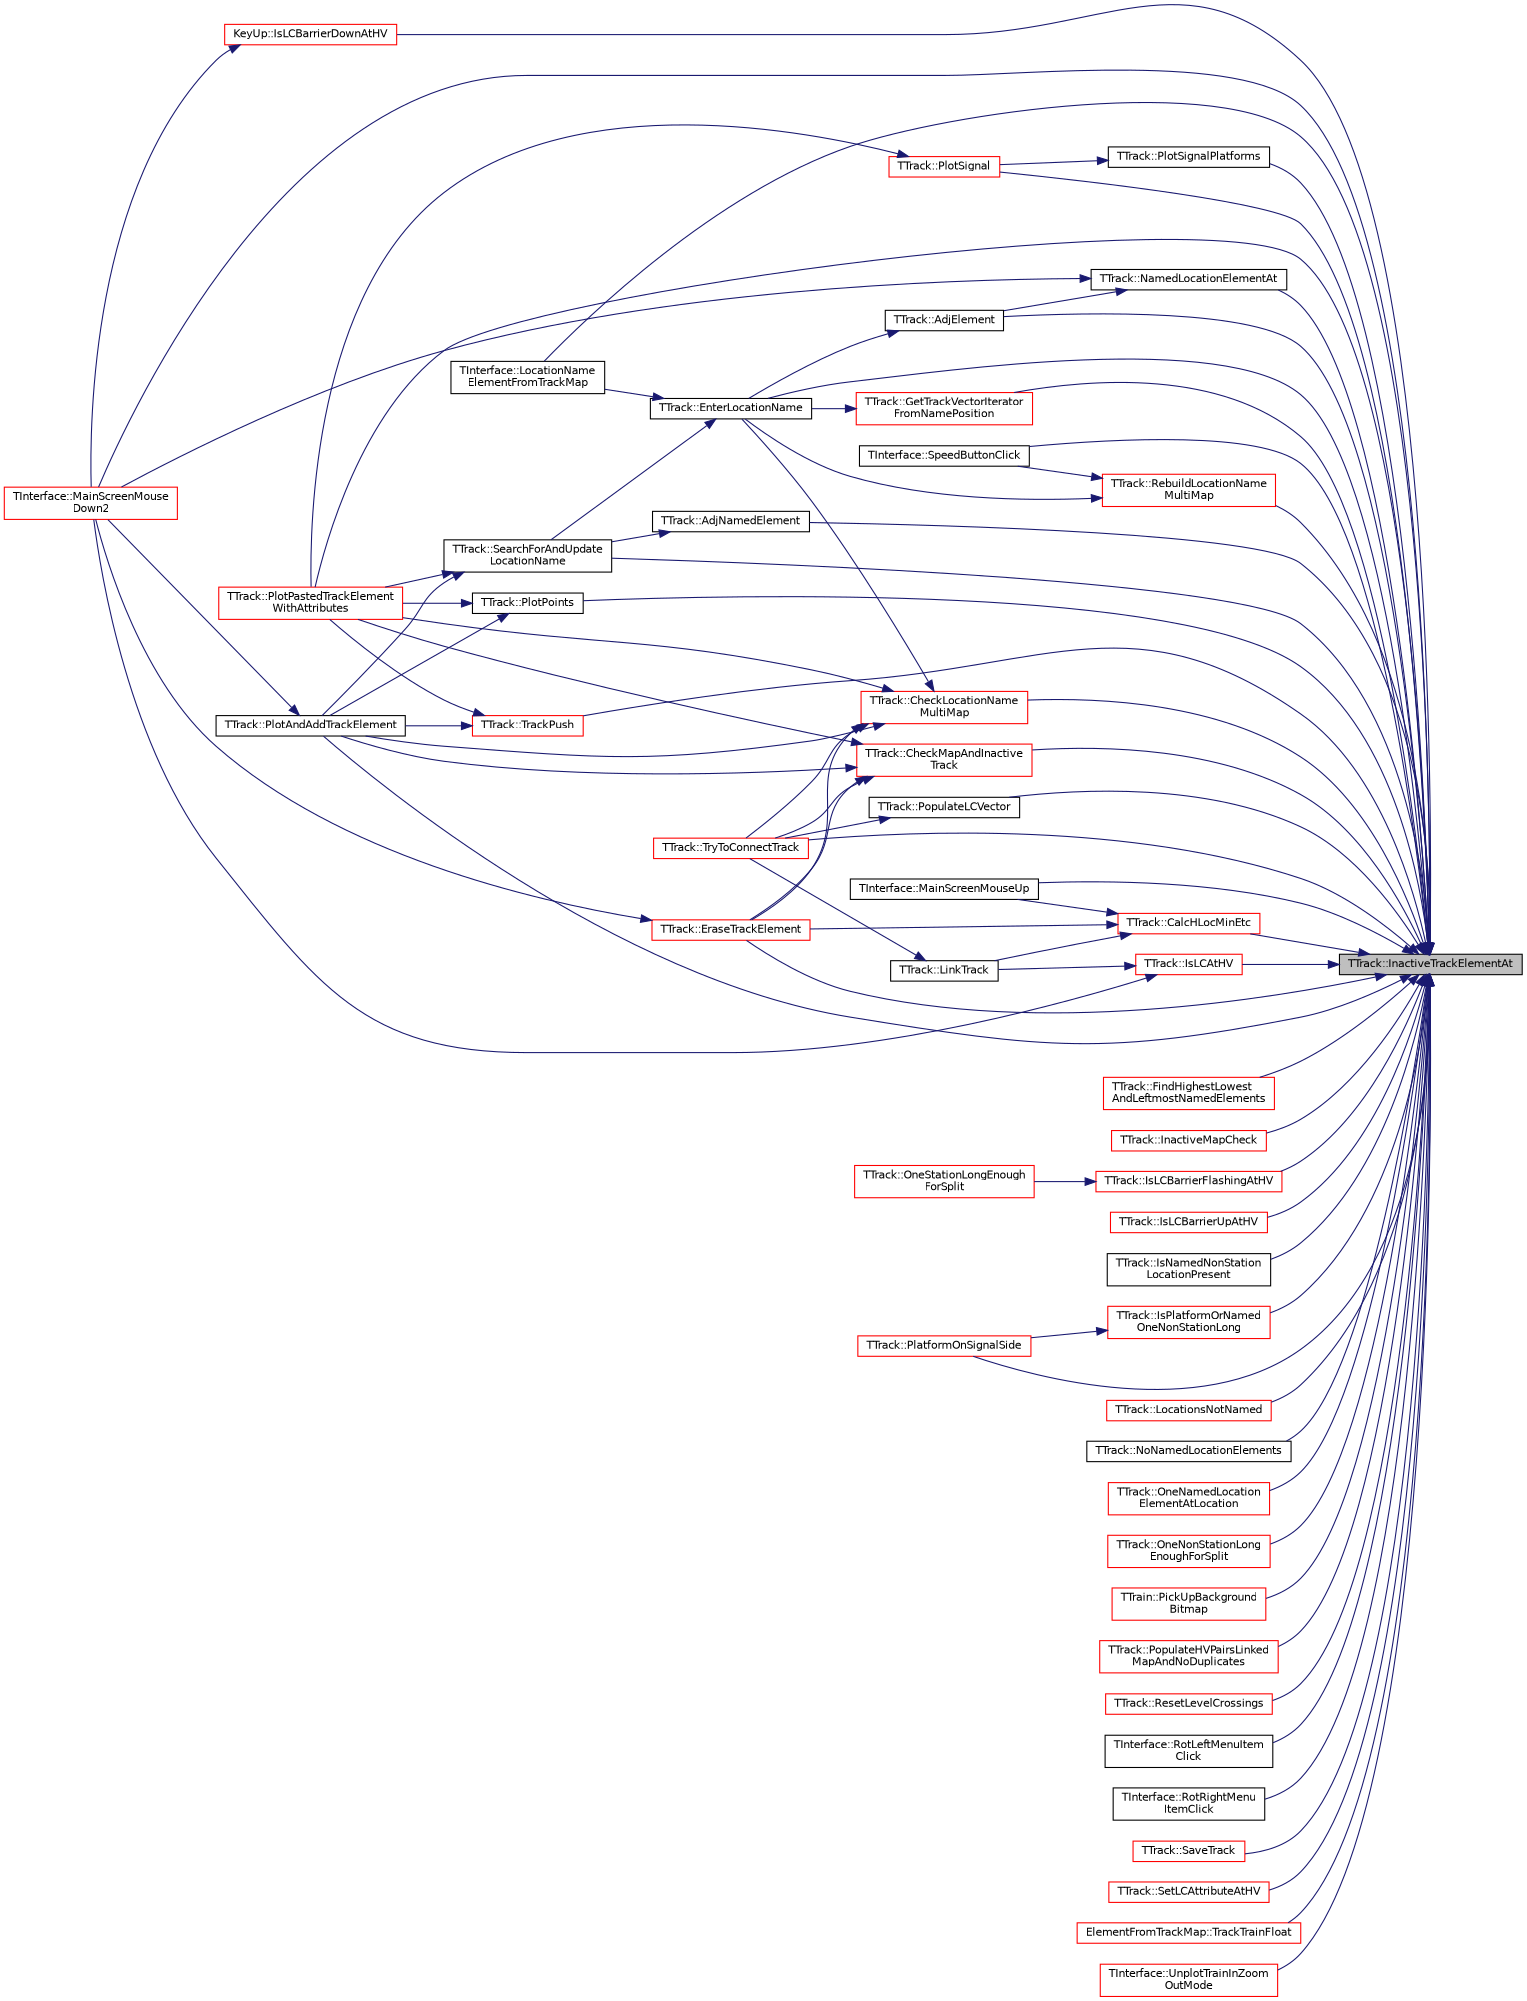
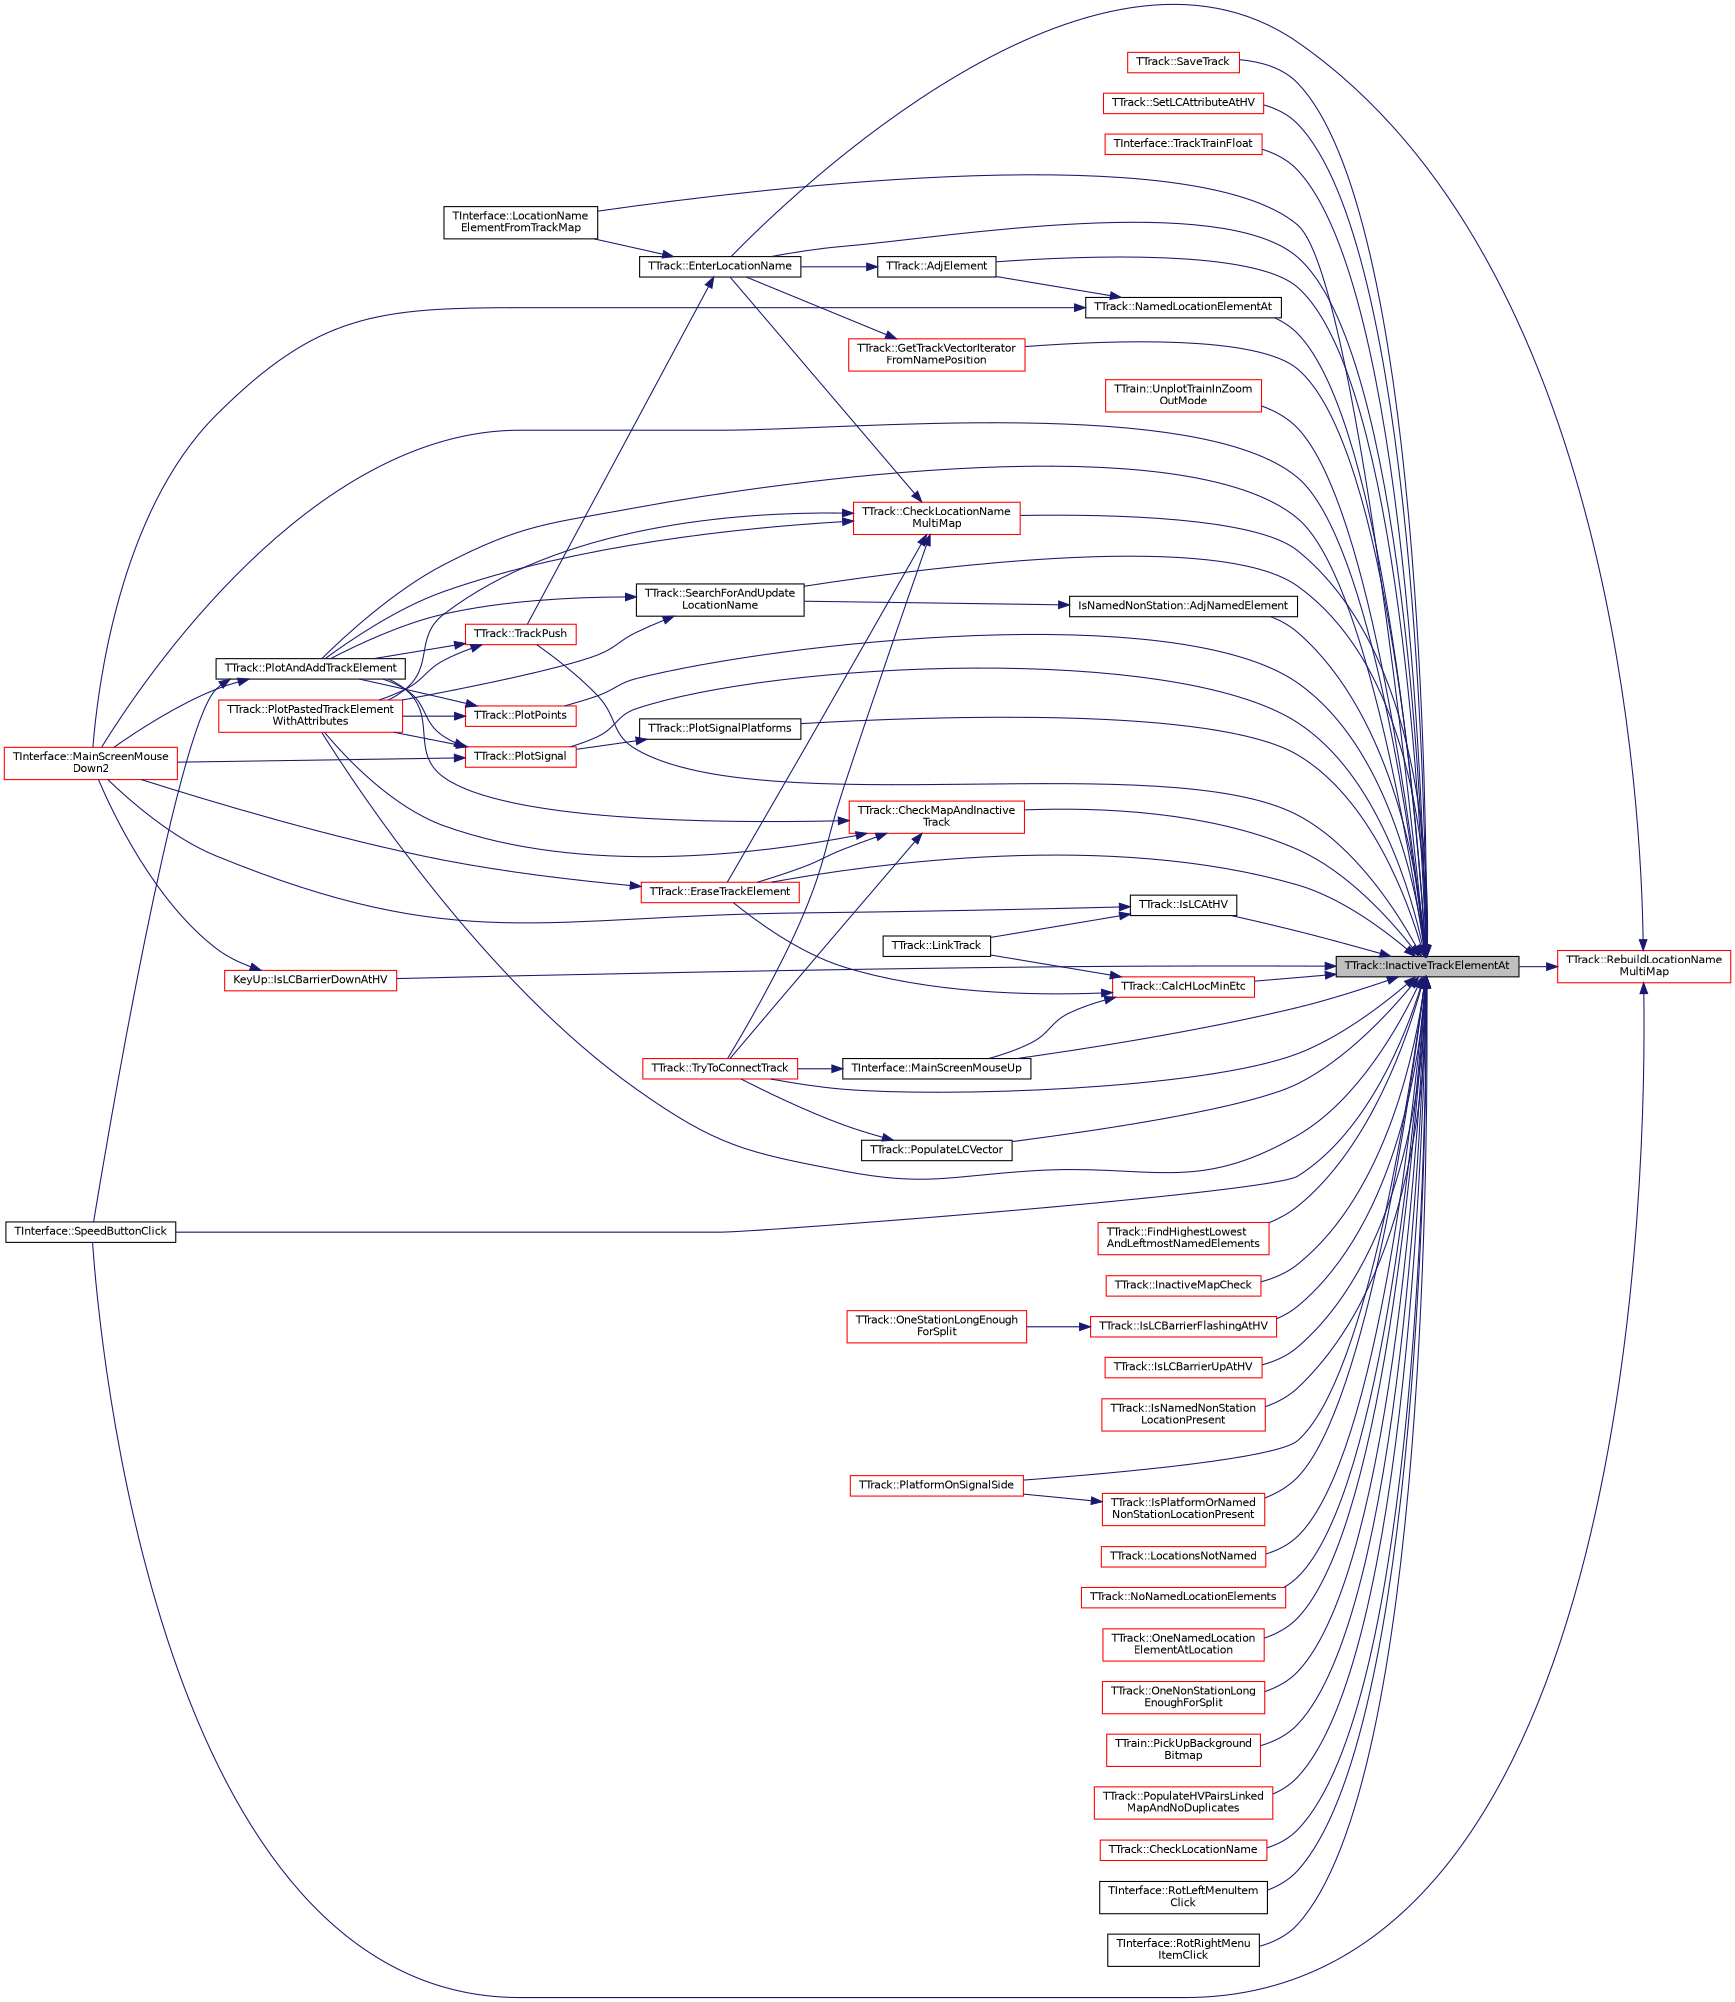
(629, 483) -> (618, 456)
(731, 522) -> (1184, 607)
(528, 603) -> (521, 716)
(1365, 616) -> (1533, 967)
none -> (430, 723)
none -> (316, 760)
(833, 907) -> (815, 1069)
none -> (143, 949)
(1189, 964) -> (1184, 905)
(1189, 1270) -> (1184, 1415)
(1189, 1322) -> (1184, 1510)
(1189, 1451) -> (1184, 1598)
(1189, 1704) -> (1184, 1850)
(1189, 1933) -> (1184, 144)
(1189, 1980) -> (1184, 396)
